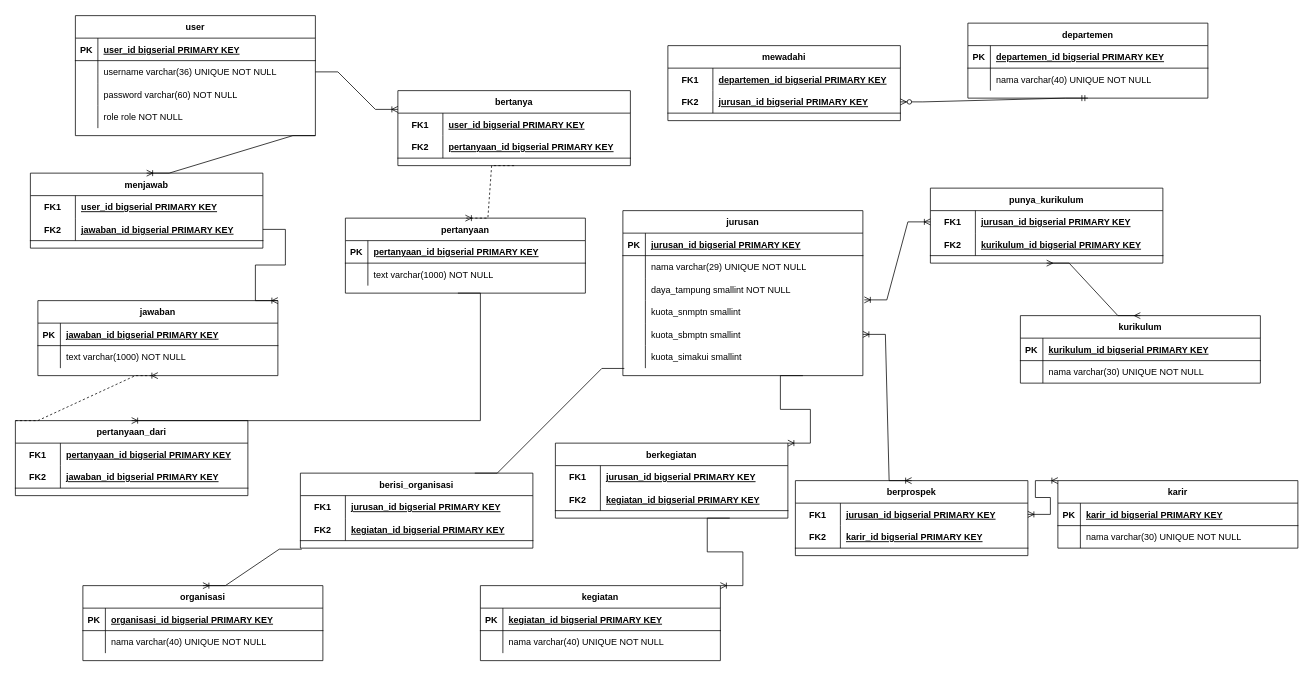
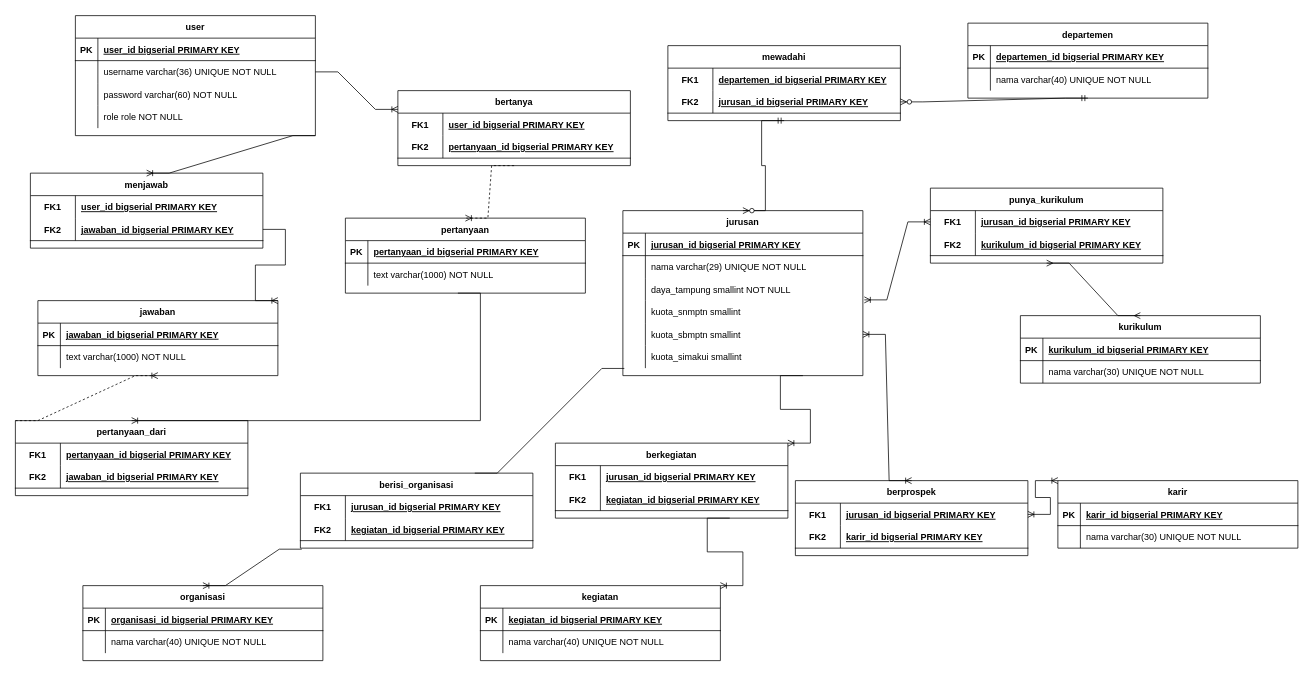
none -> (765, 165)
